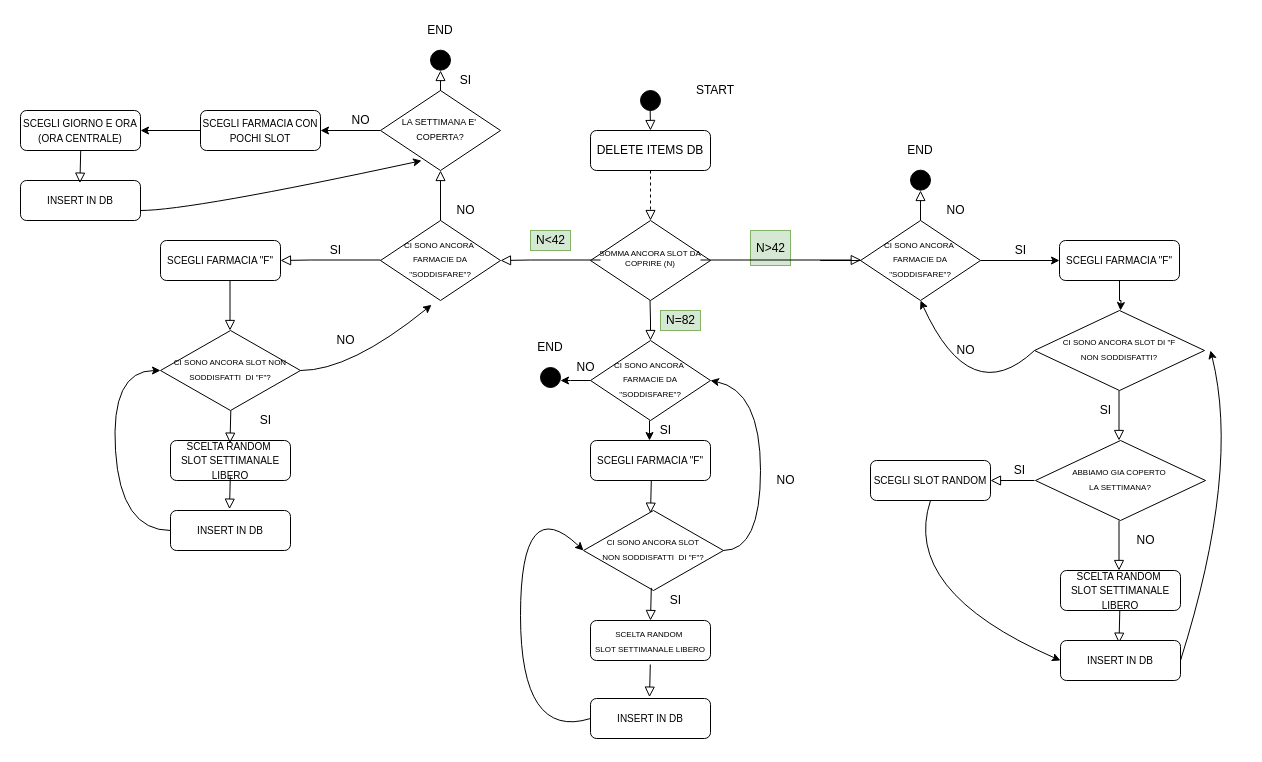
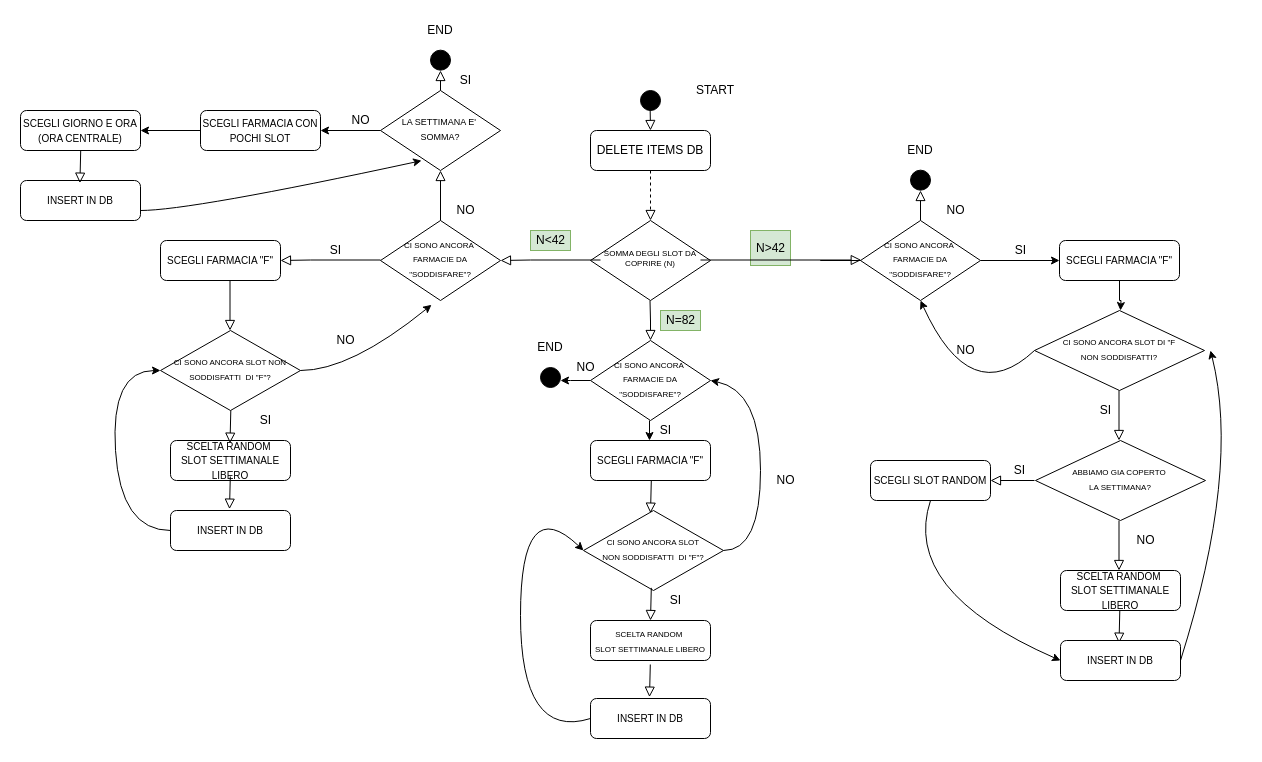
(441, 129) -> (441, 129)
(651, 259) -> (651, 259)
